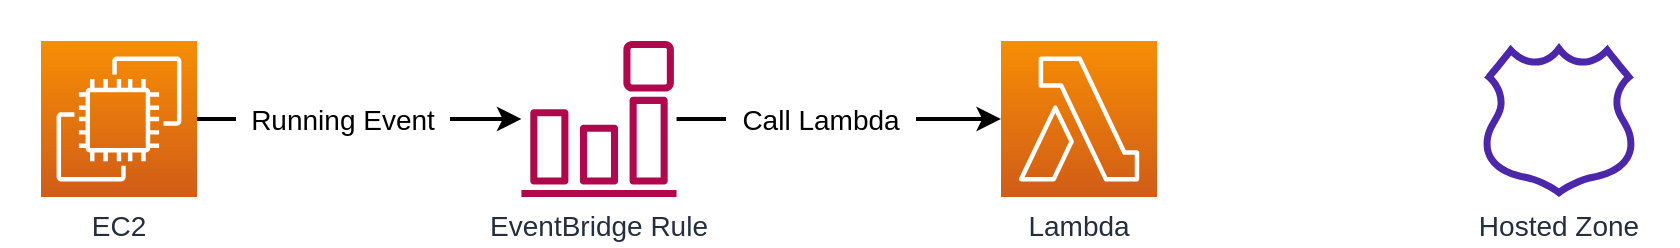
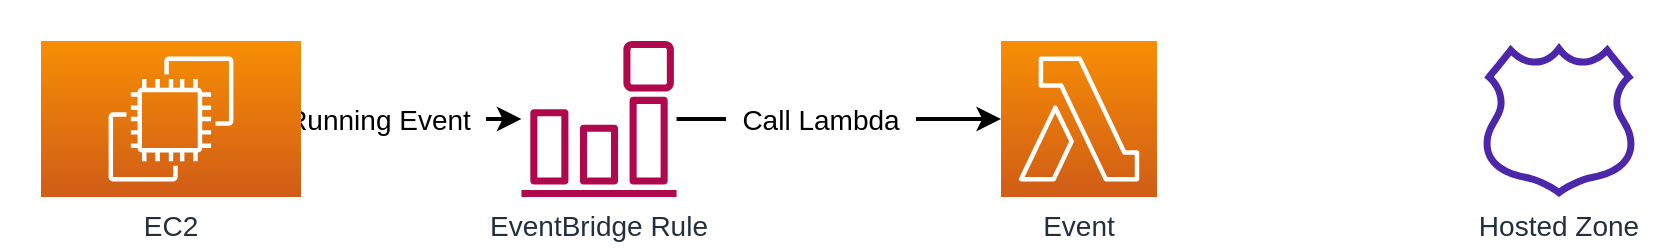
(119, 119) -> (171, 119)
(1080, 228) -> (1080, 228)
